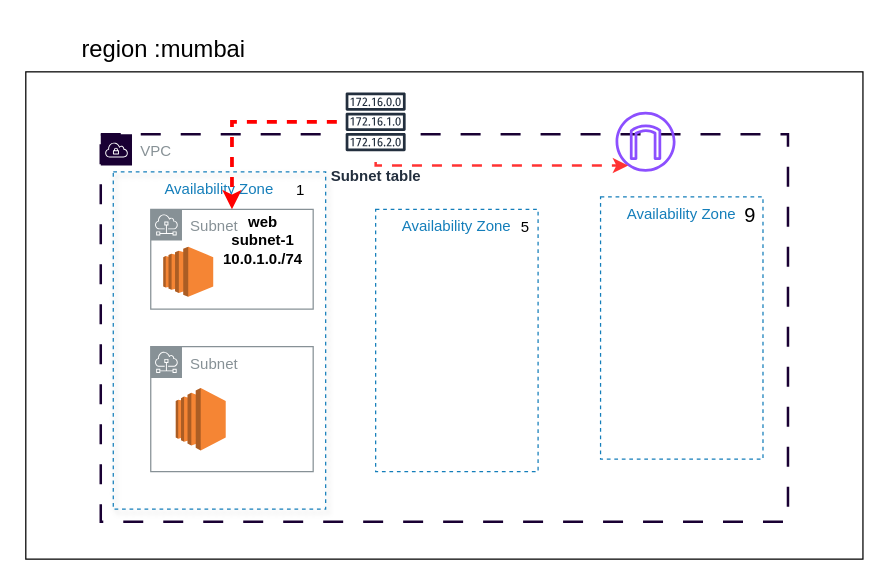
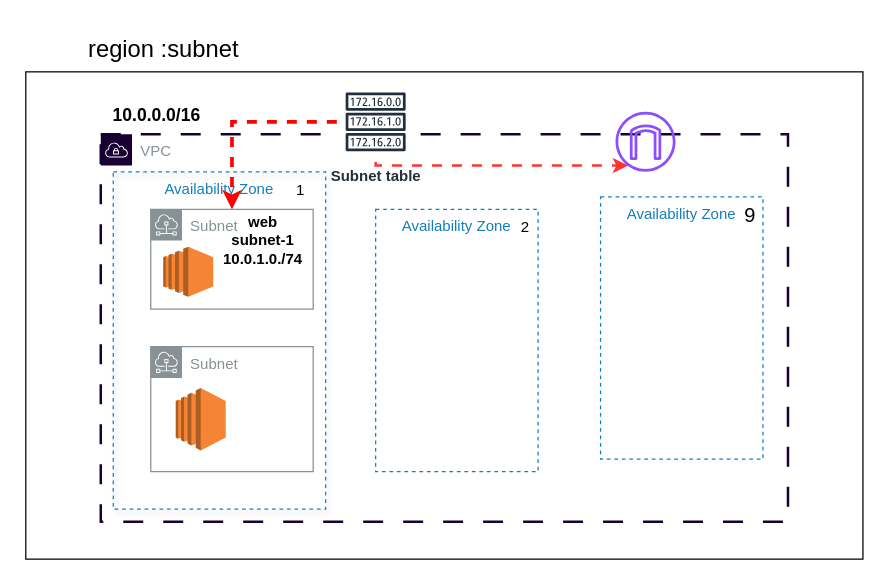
(164, 51) -> (164, 51)
none -> (157, 116)
(526, 228) -> (526, 228)
